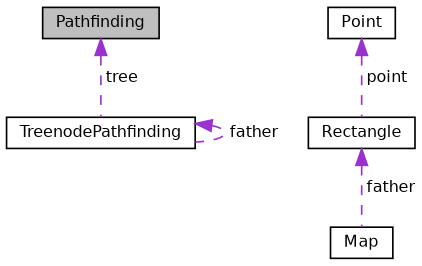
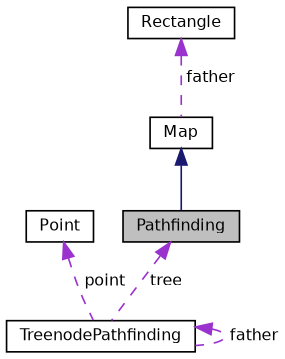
(362, 86) -> (79, 290)
none -> (181, 188)
